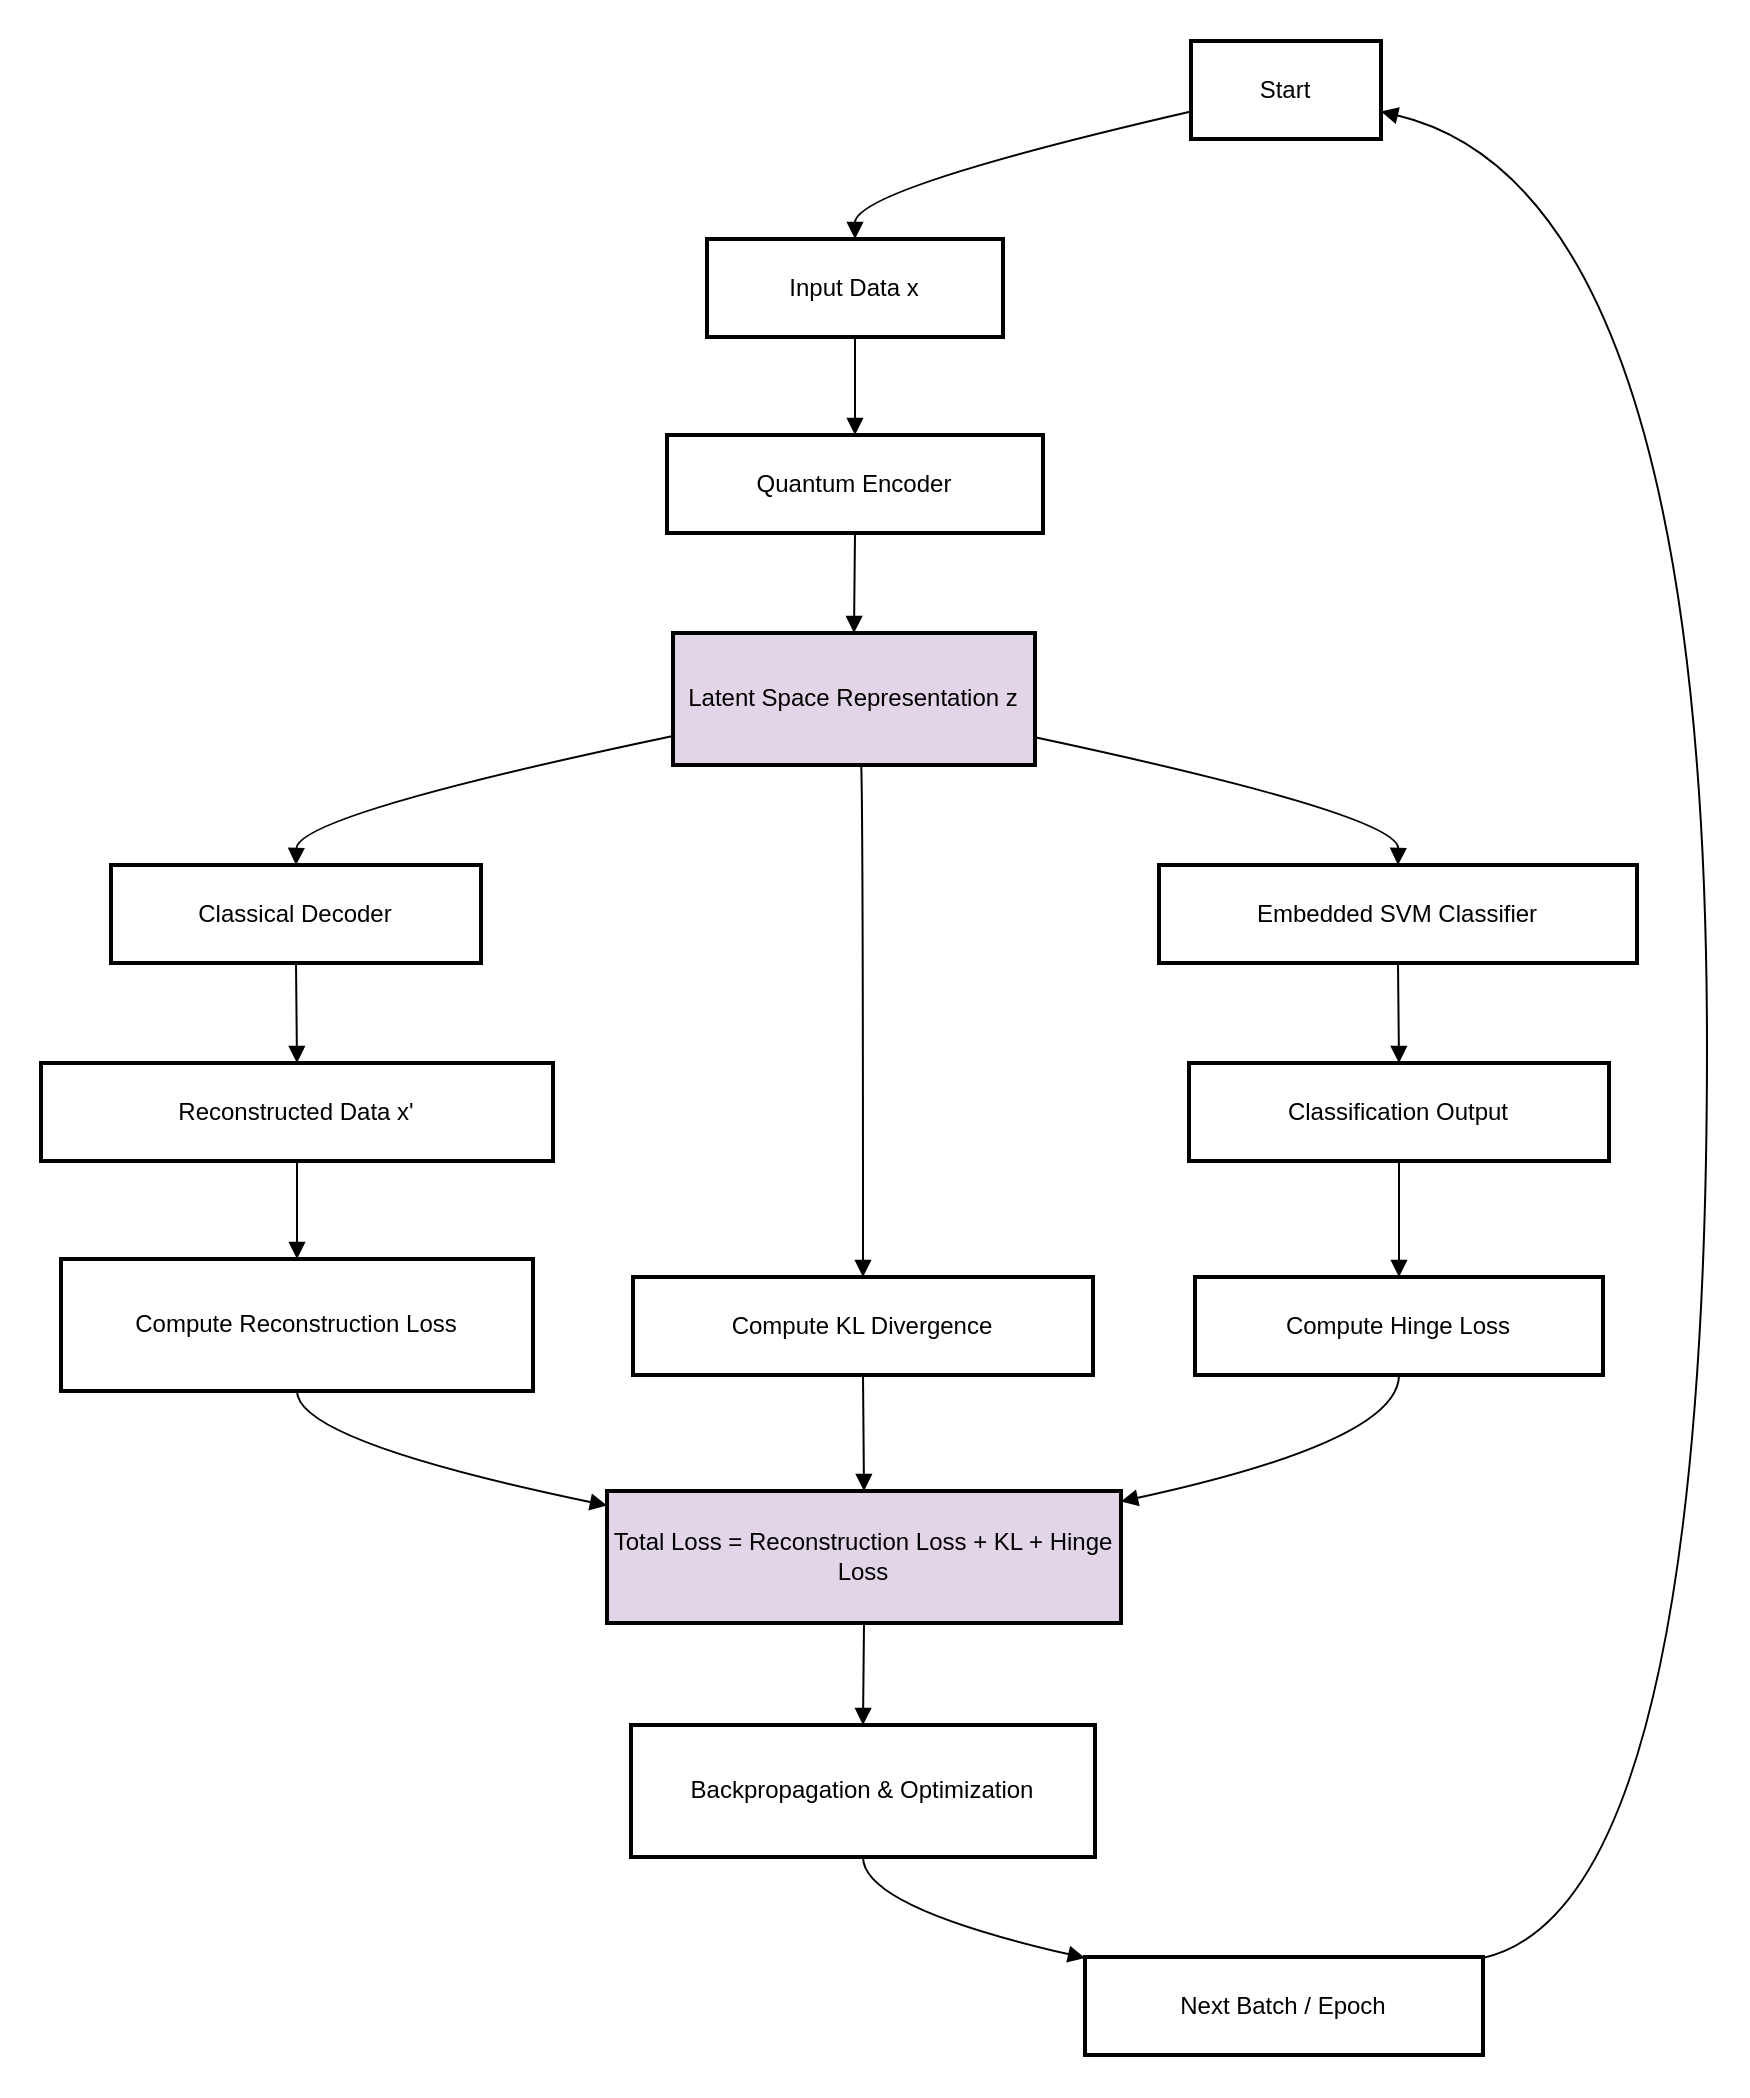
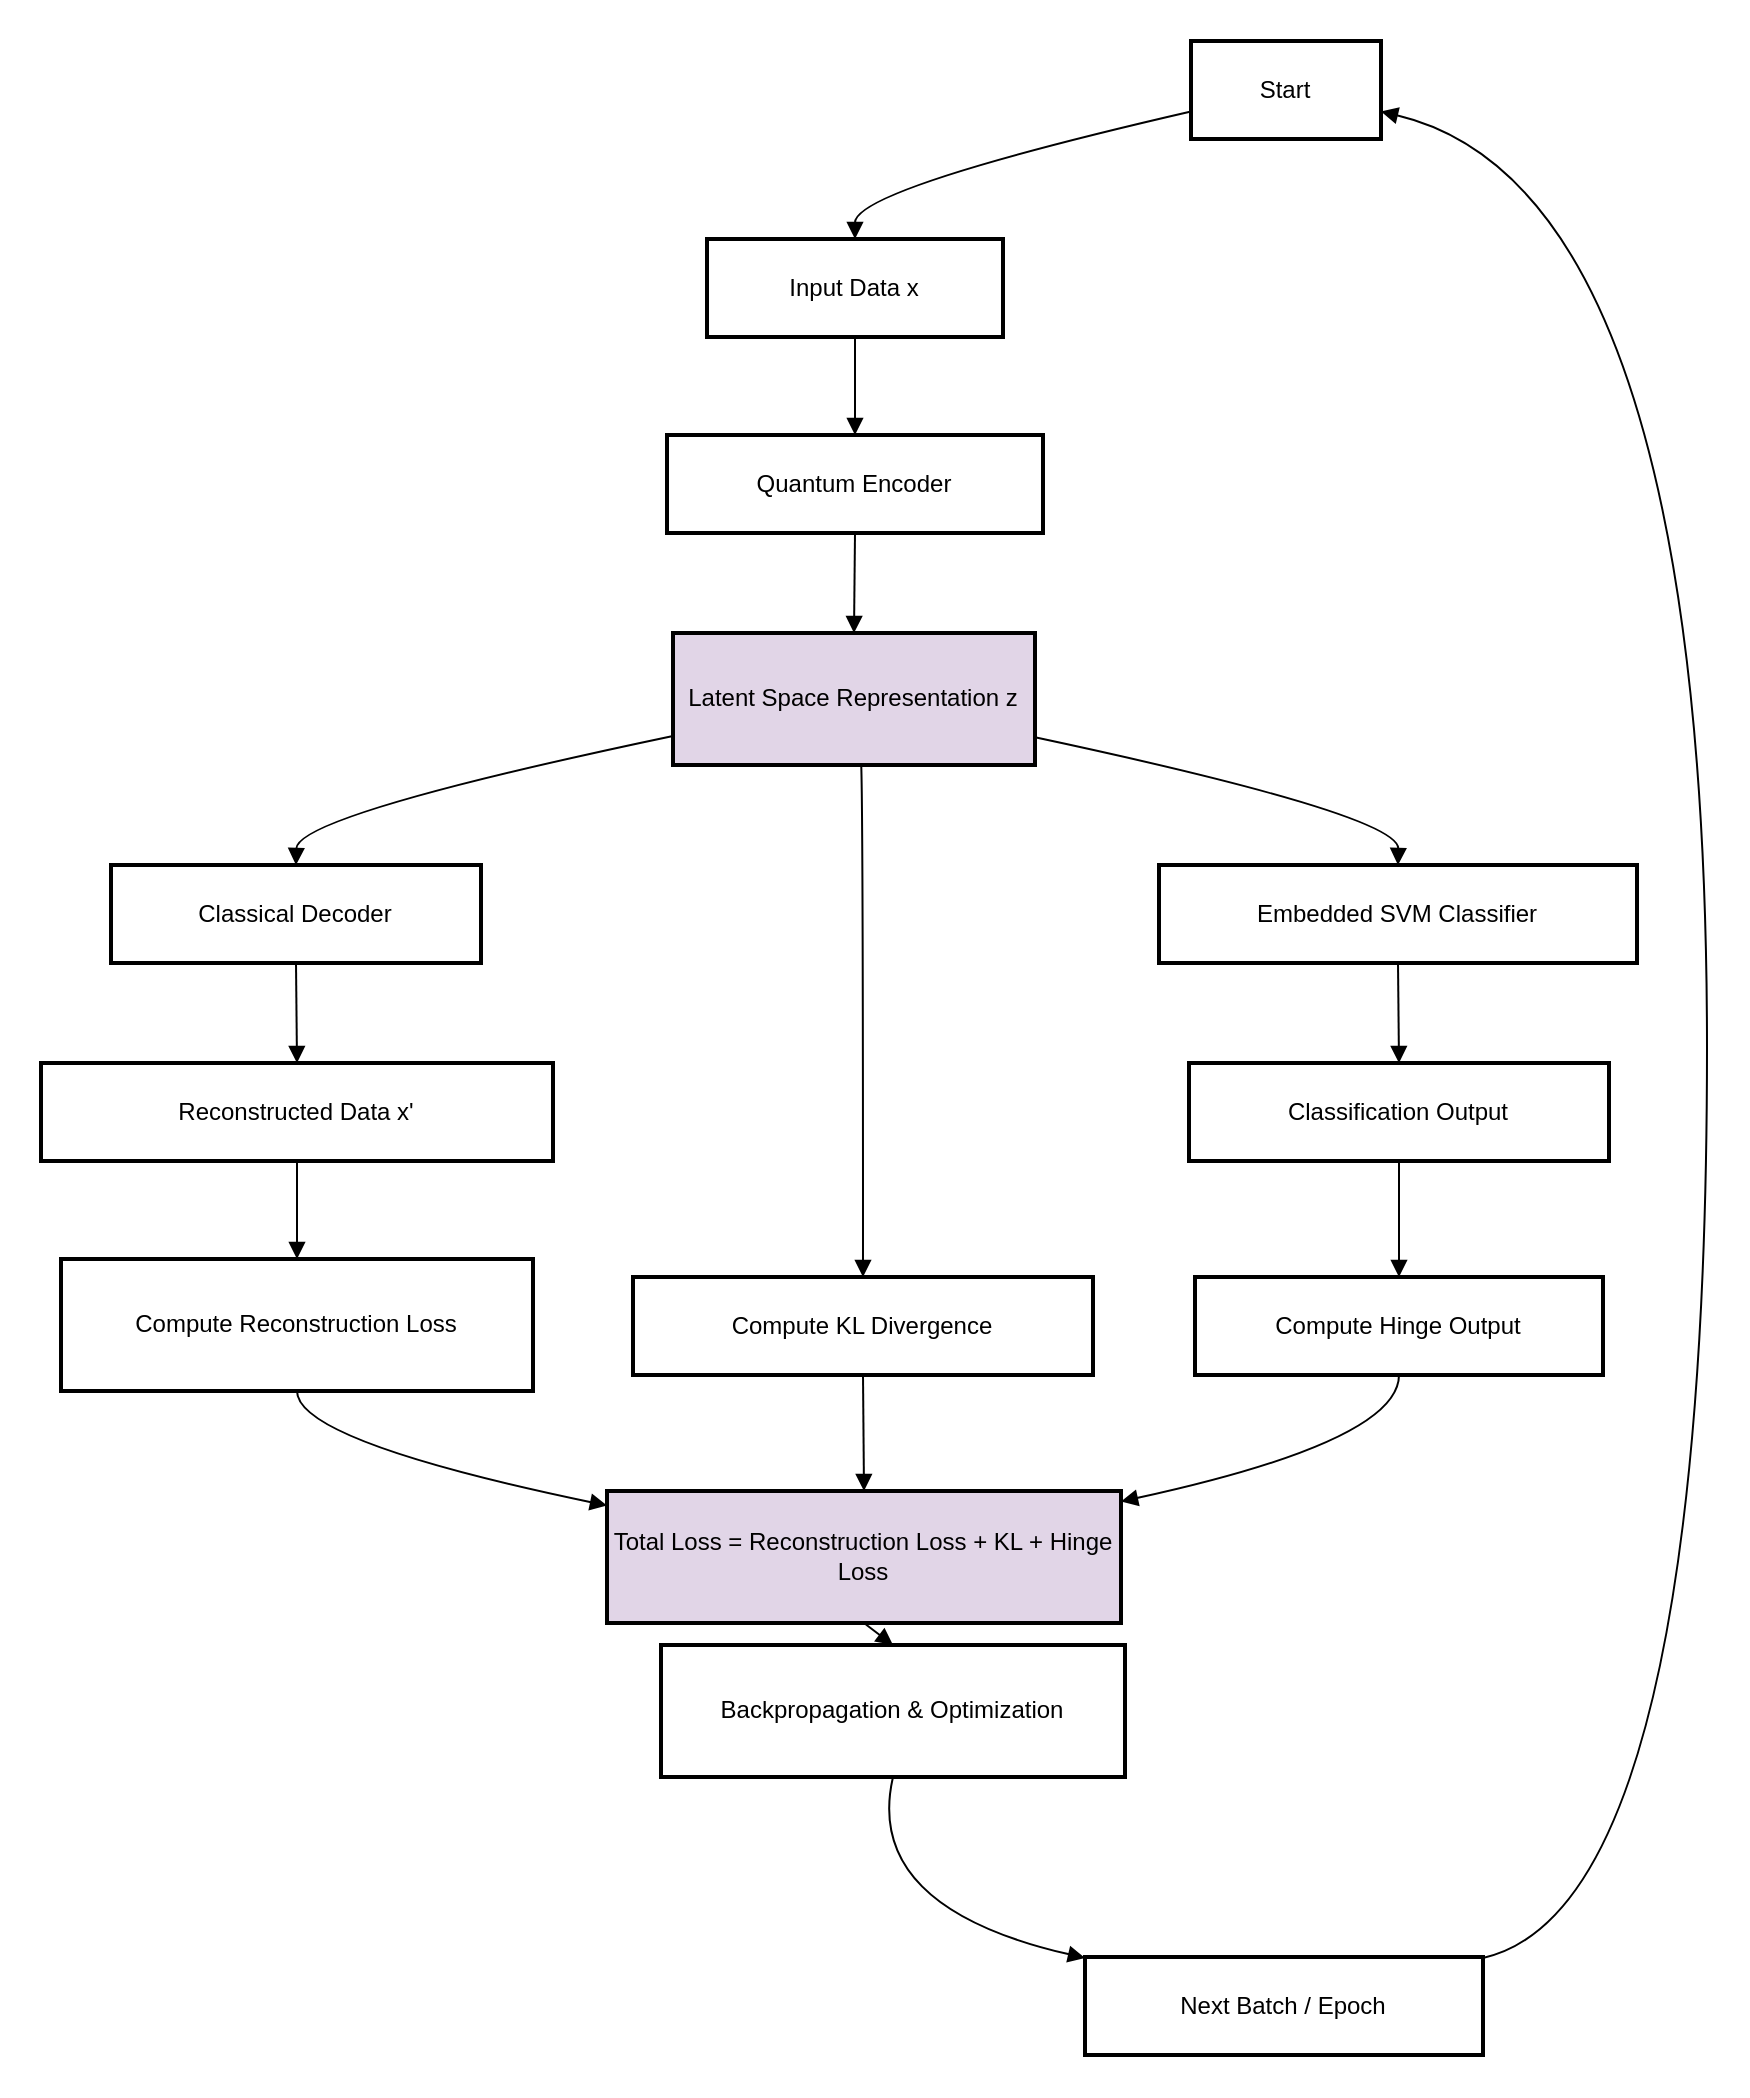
(1399, 1327) -> (1399, 1327)
(863, 1791) -> (893, 1711)
